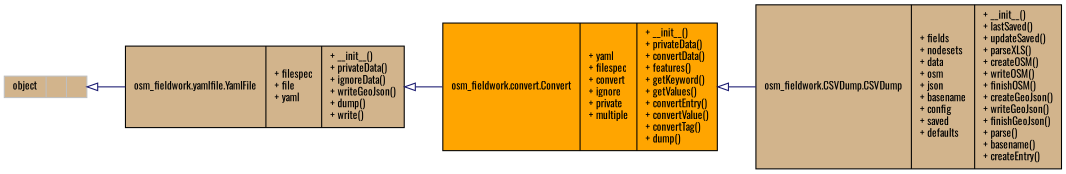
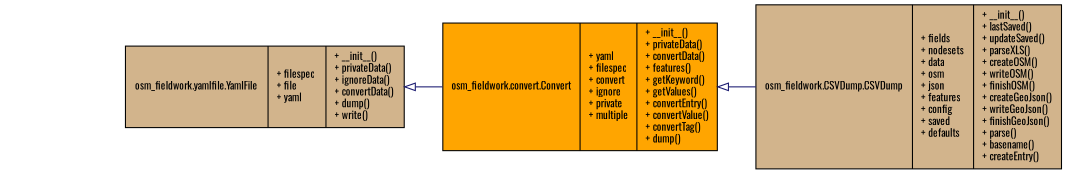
(46, 87) -> none
(363, 92) -> (364, 92)
(943, 98) -> (941, 98)
